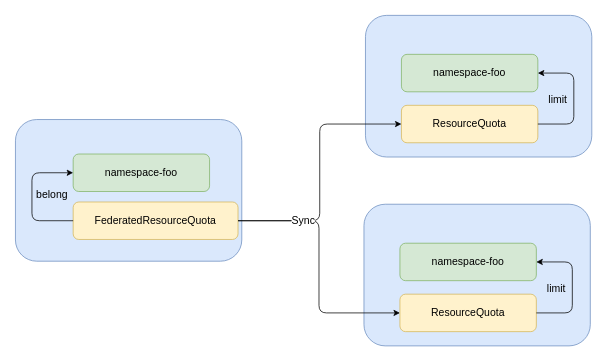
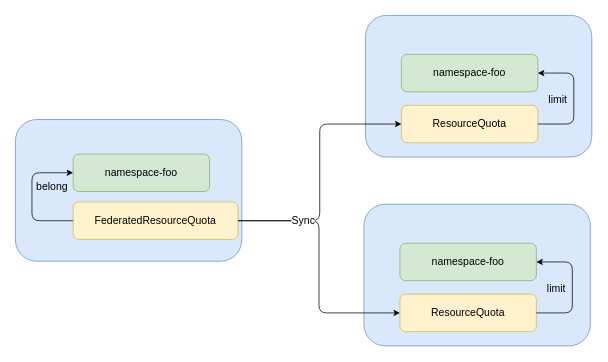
(52, 195) -> (52, 187)
